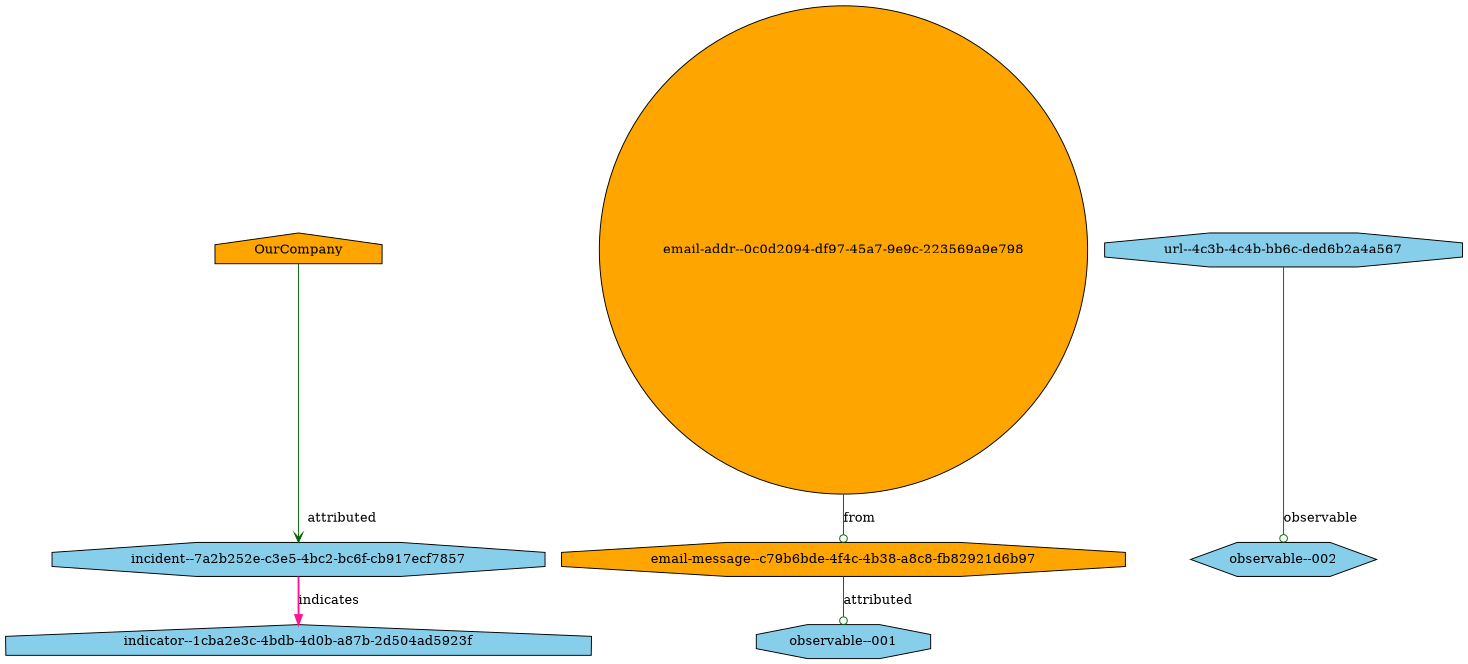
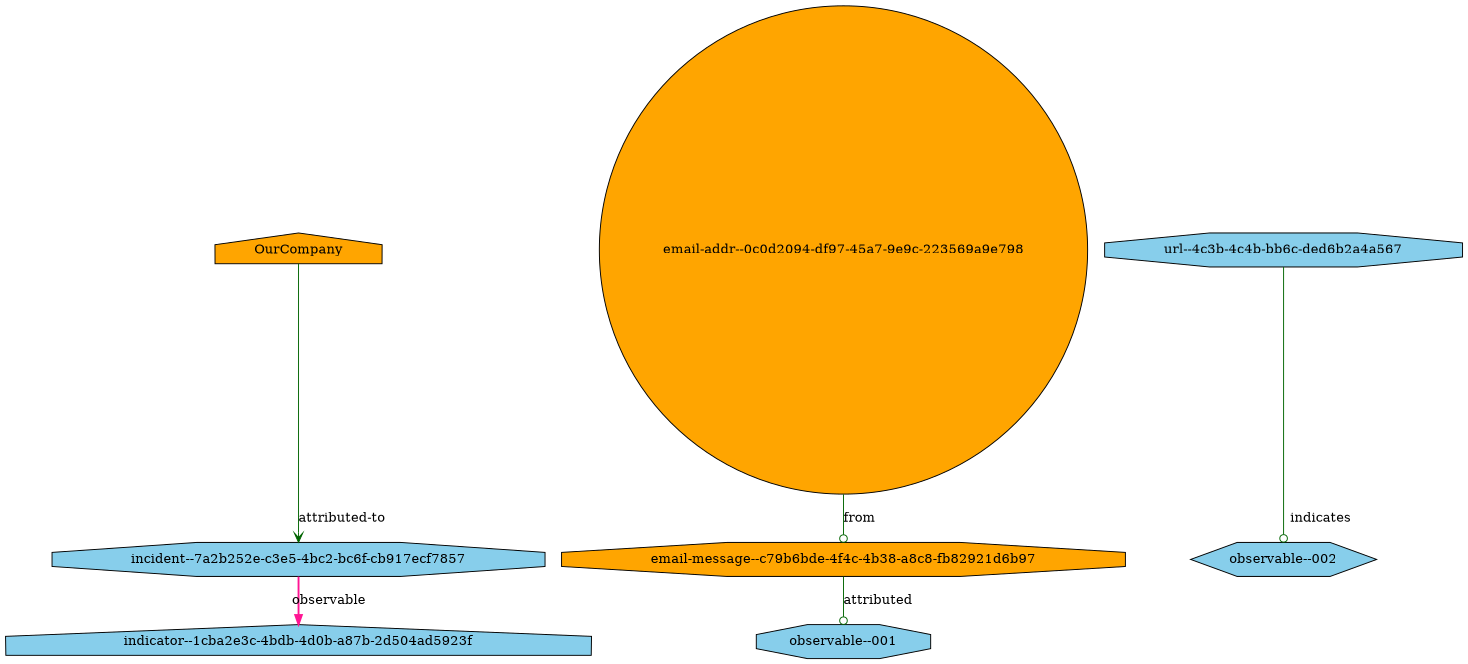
(342, 518) -> (342, 518)
(1321, 518) -> (1321, 518)
(329, 601) -> (329, 601)
